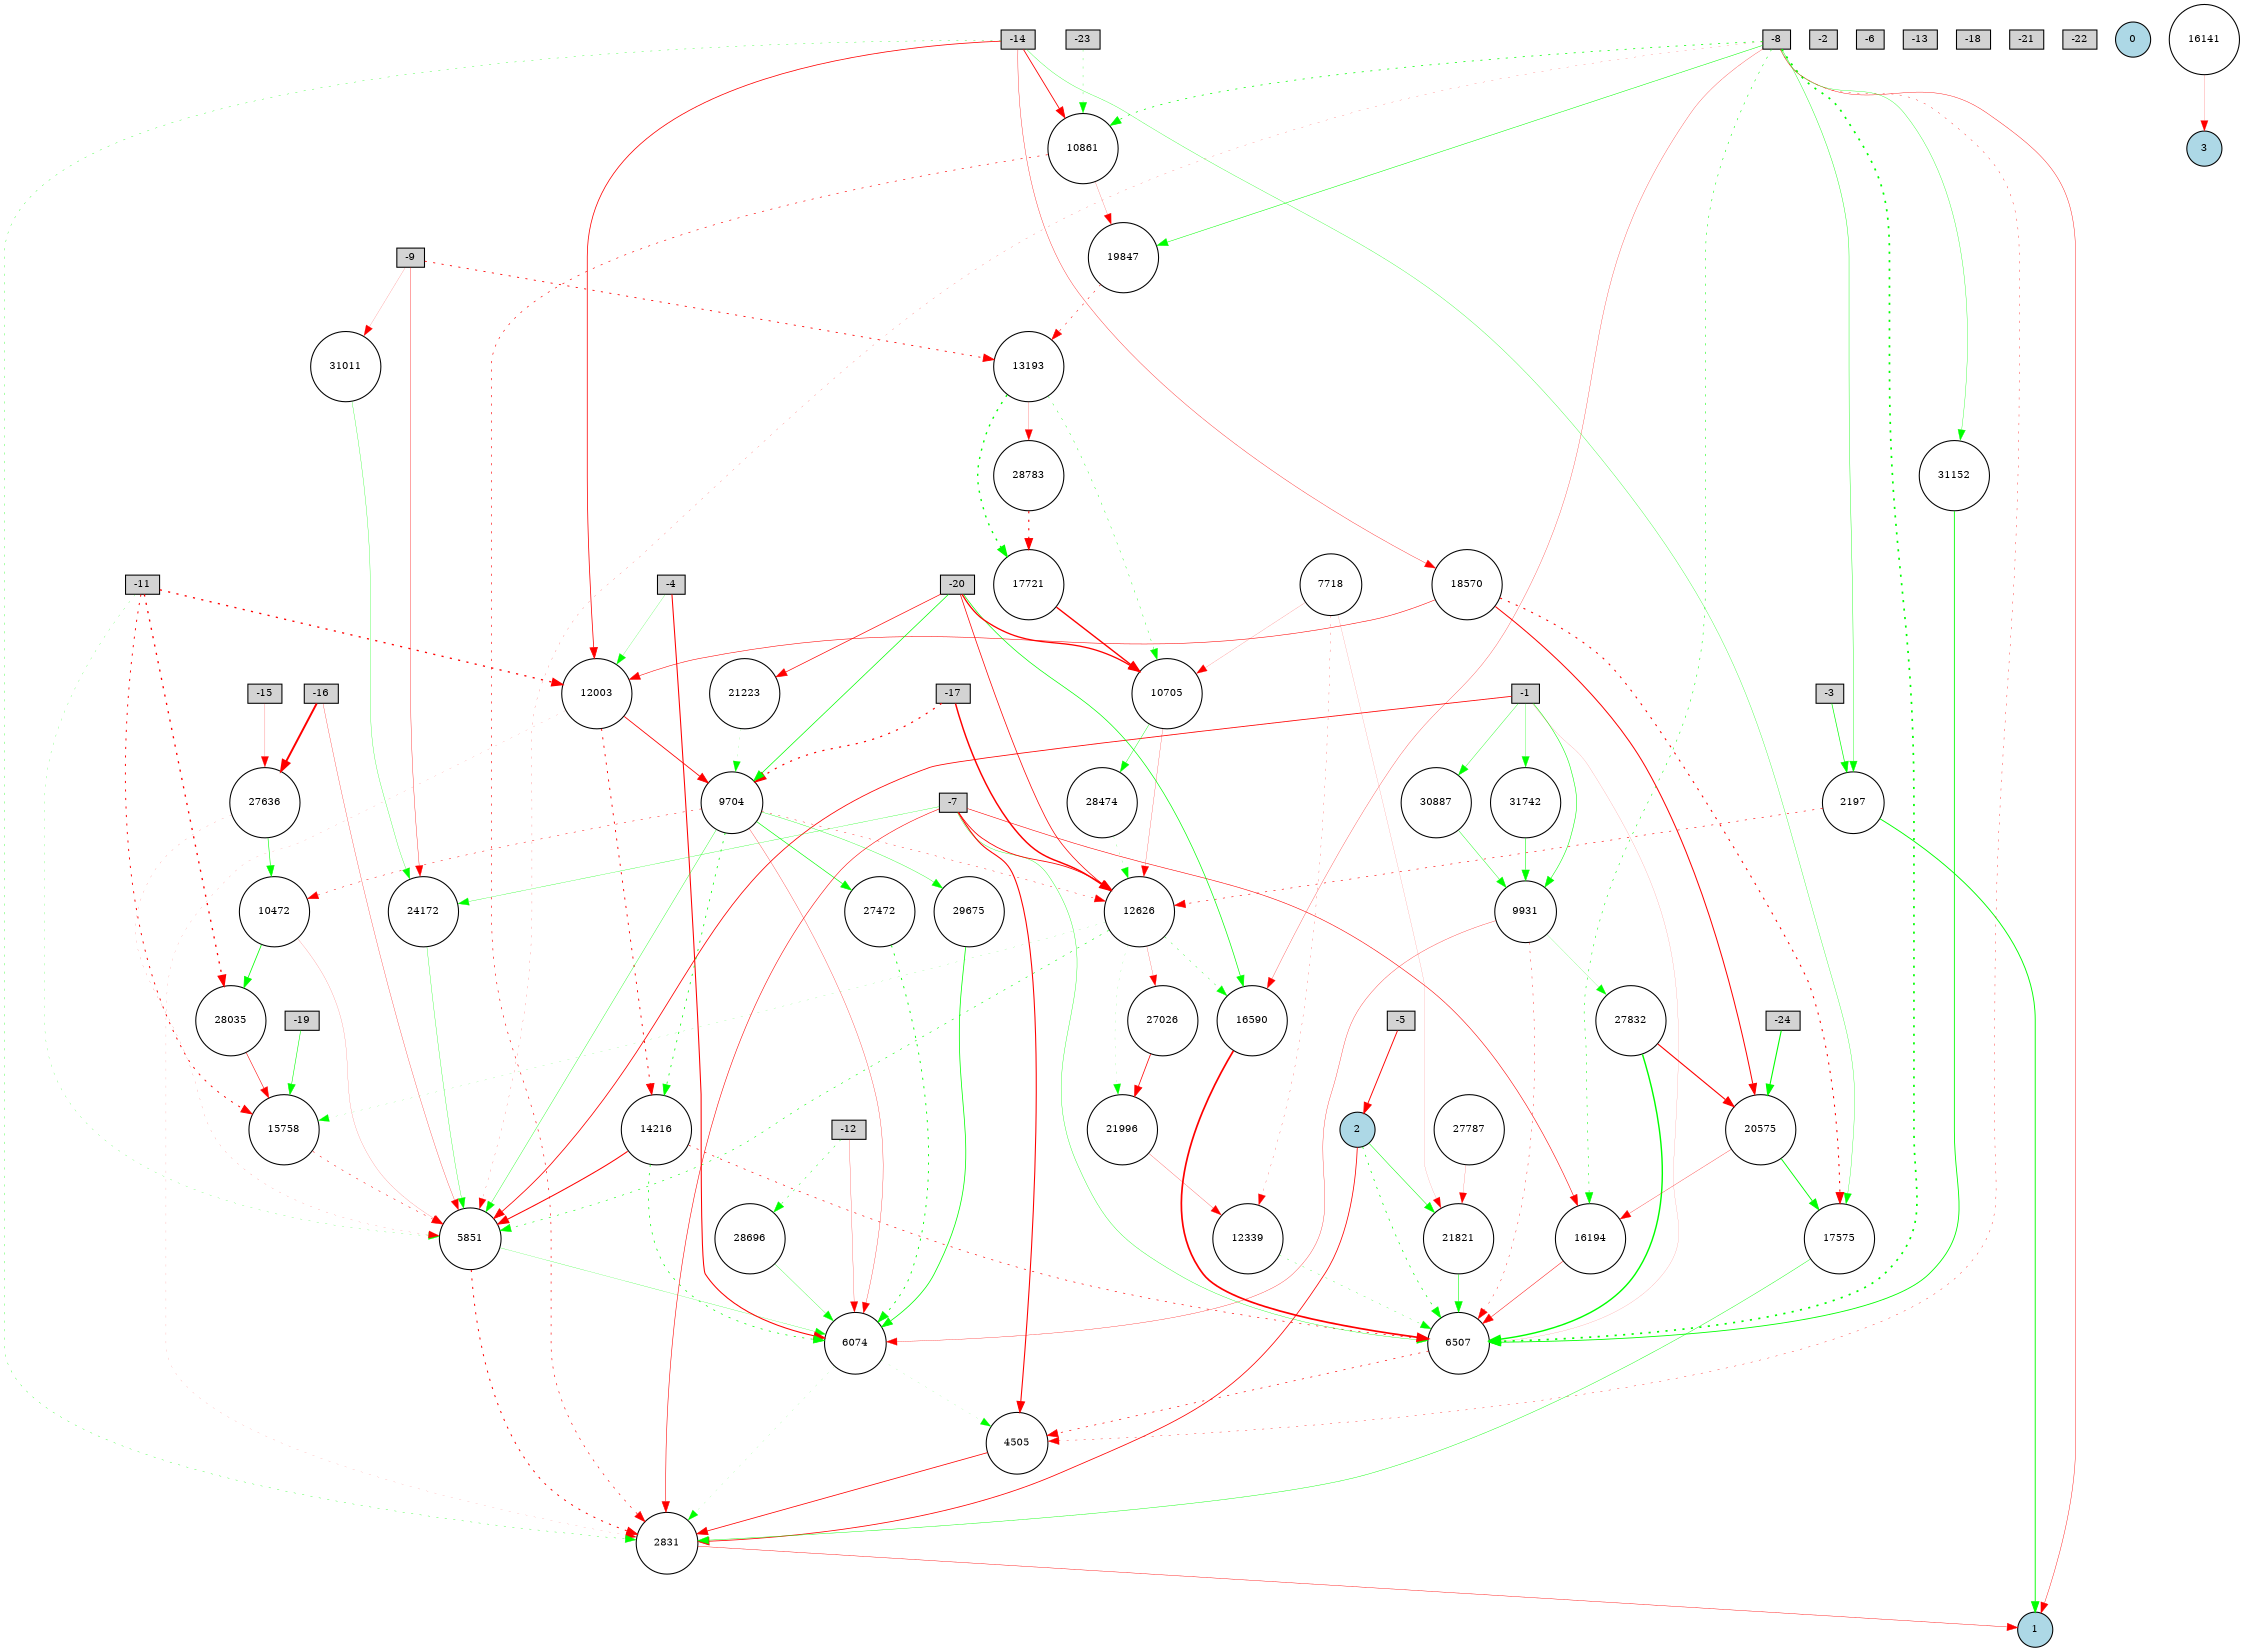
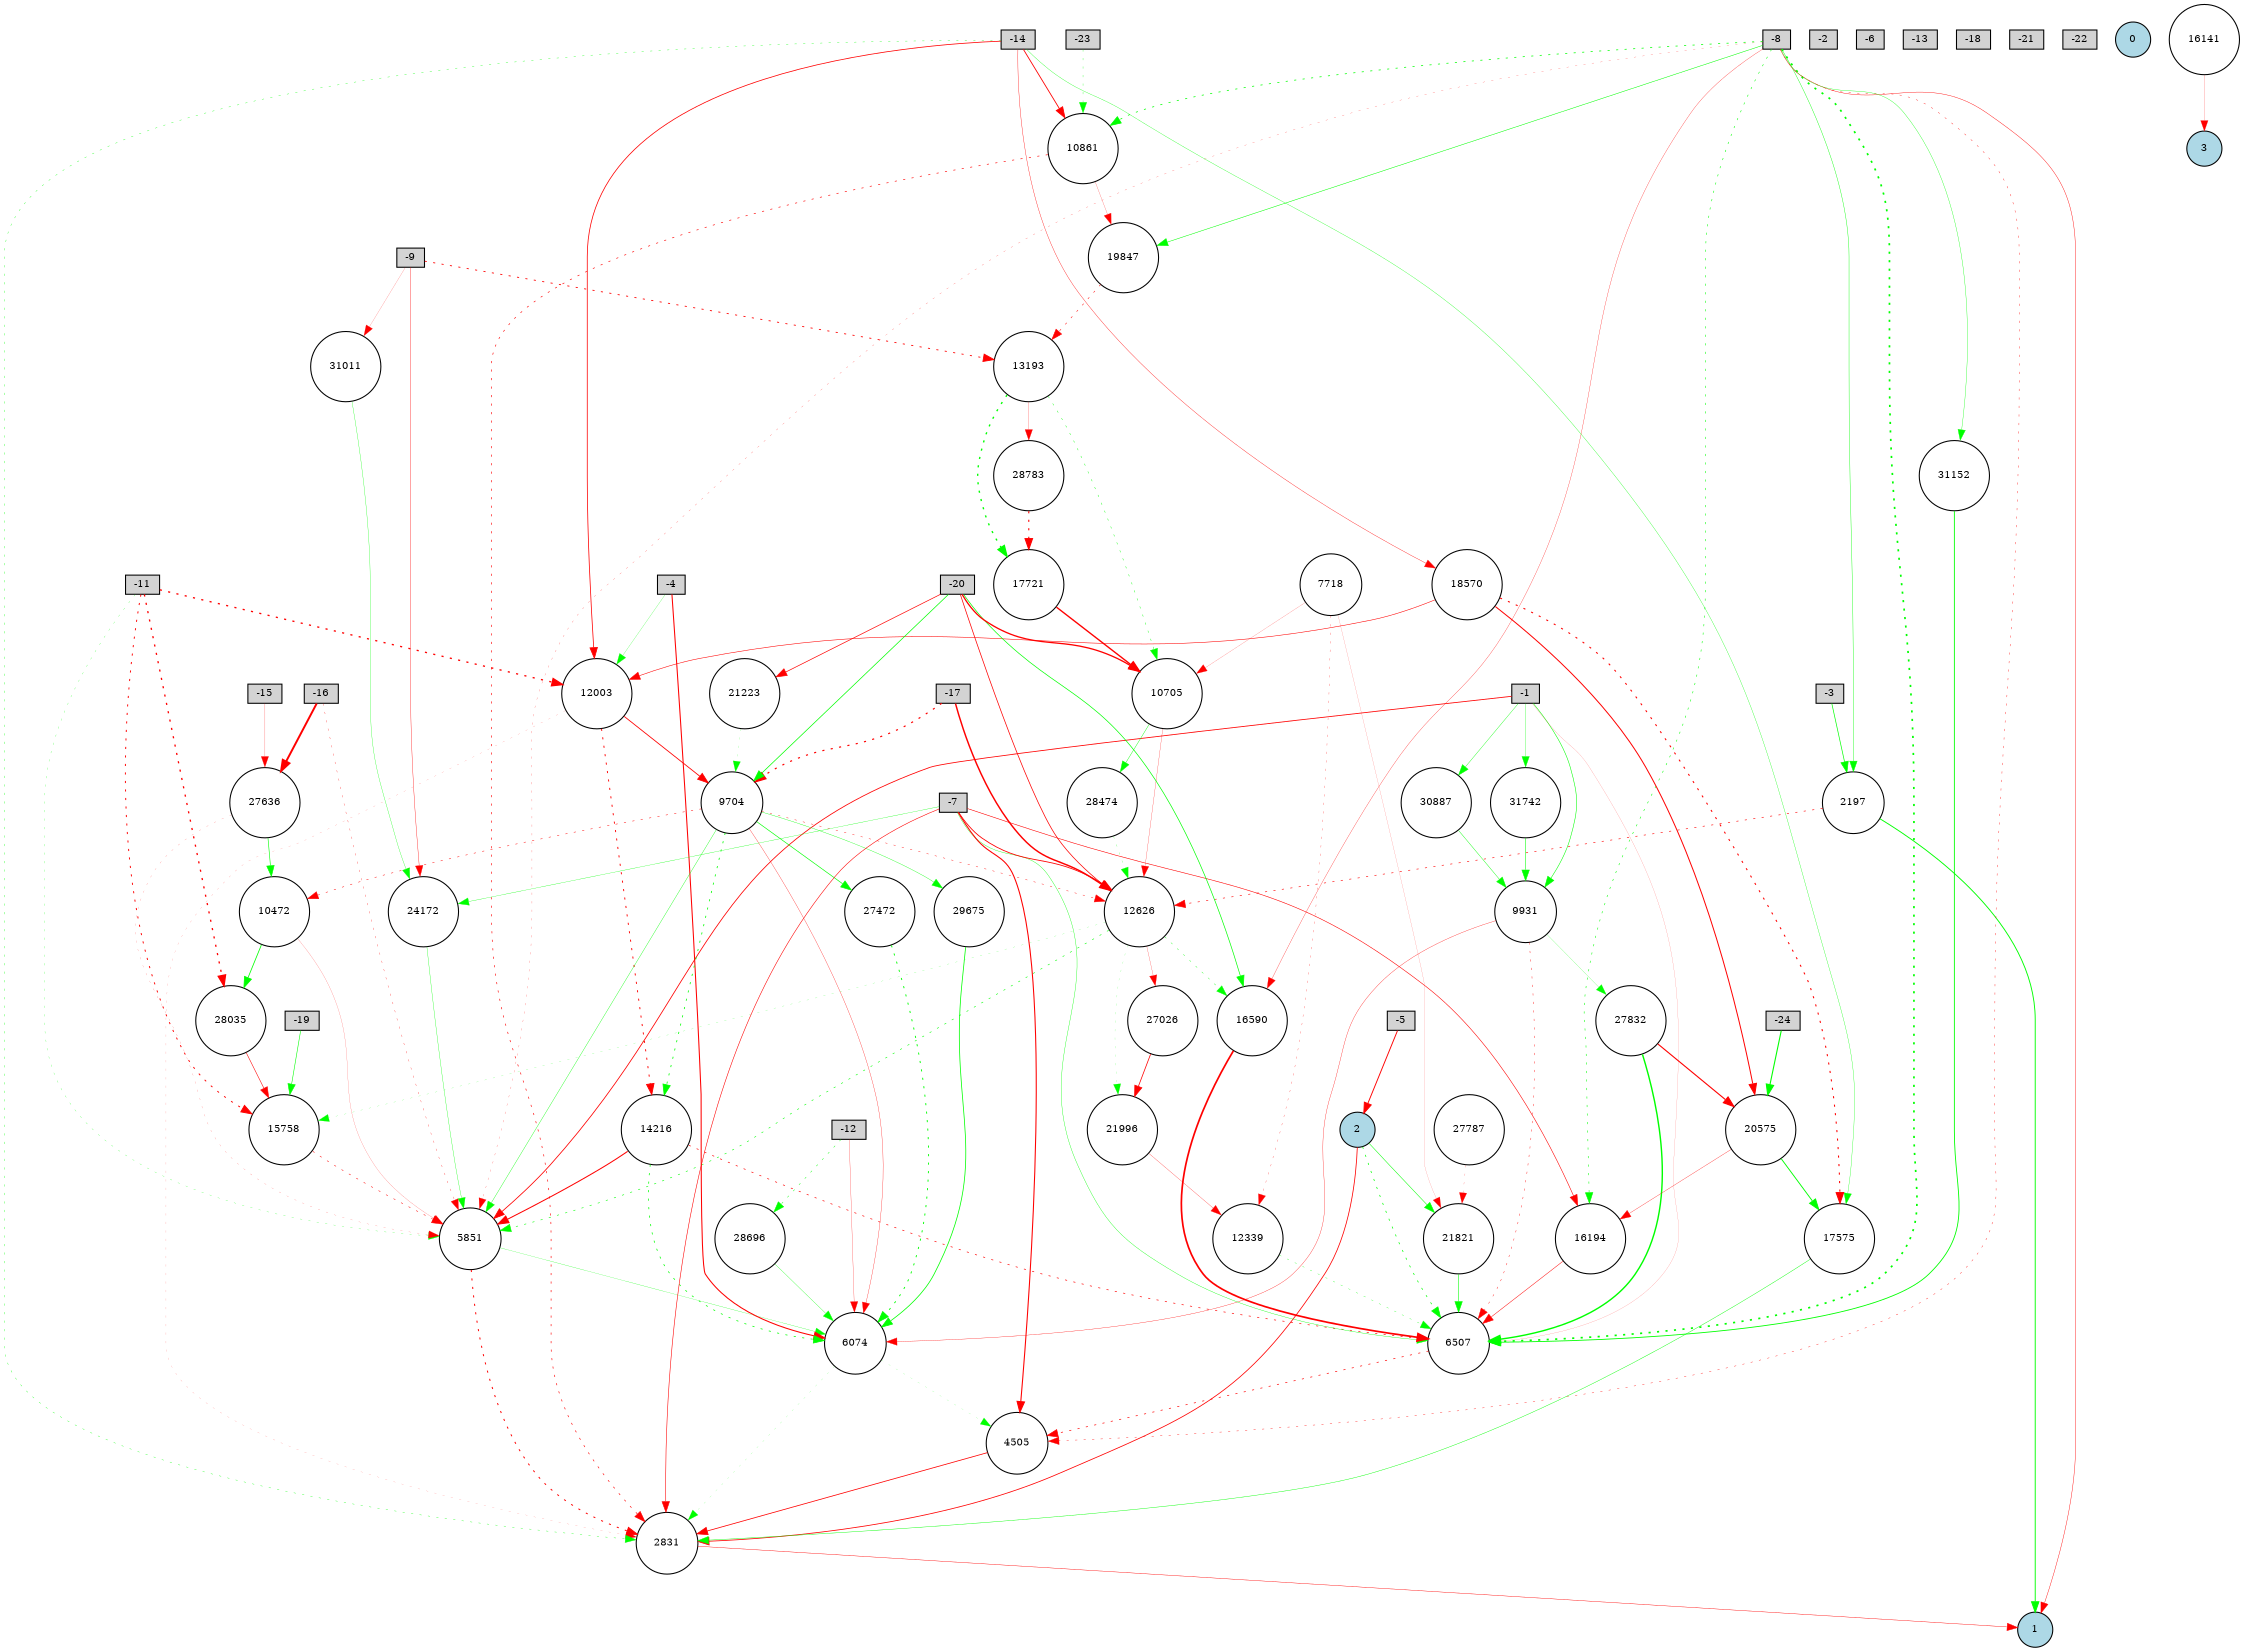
(380, 954) -> (380, 954)
(1464, 1179) -> (1464, 1179)
